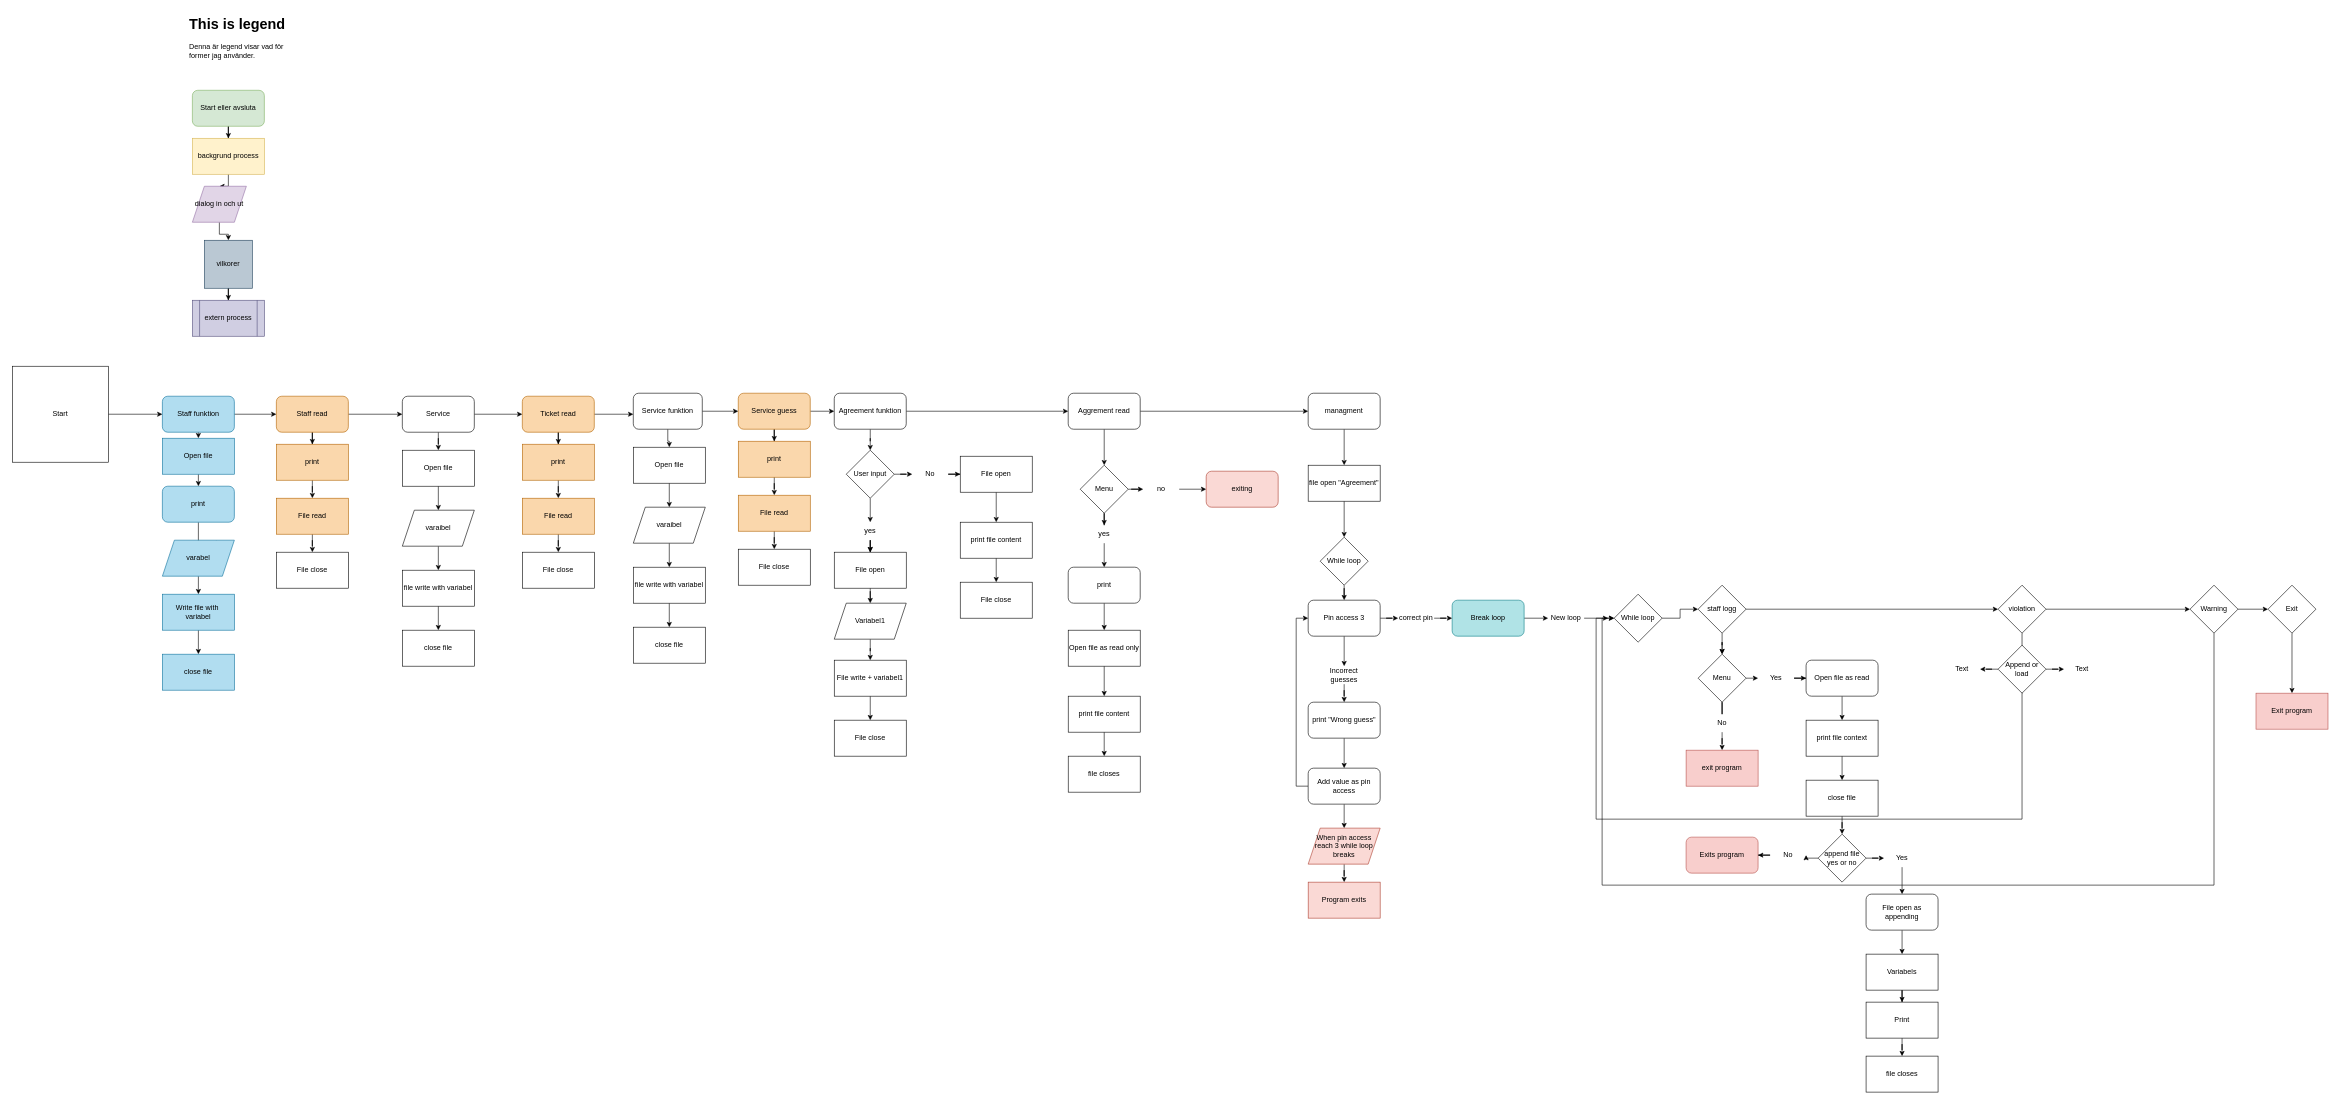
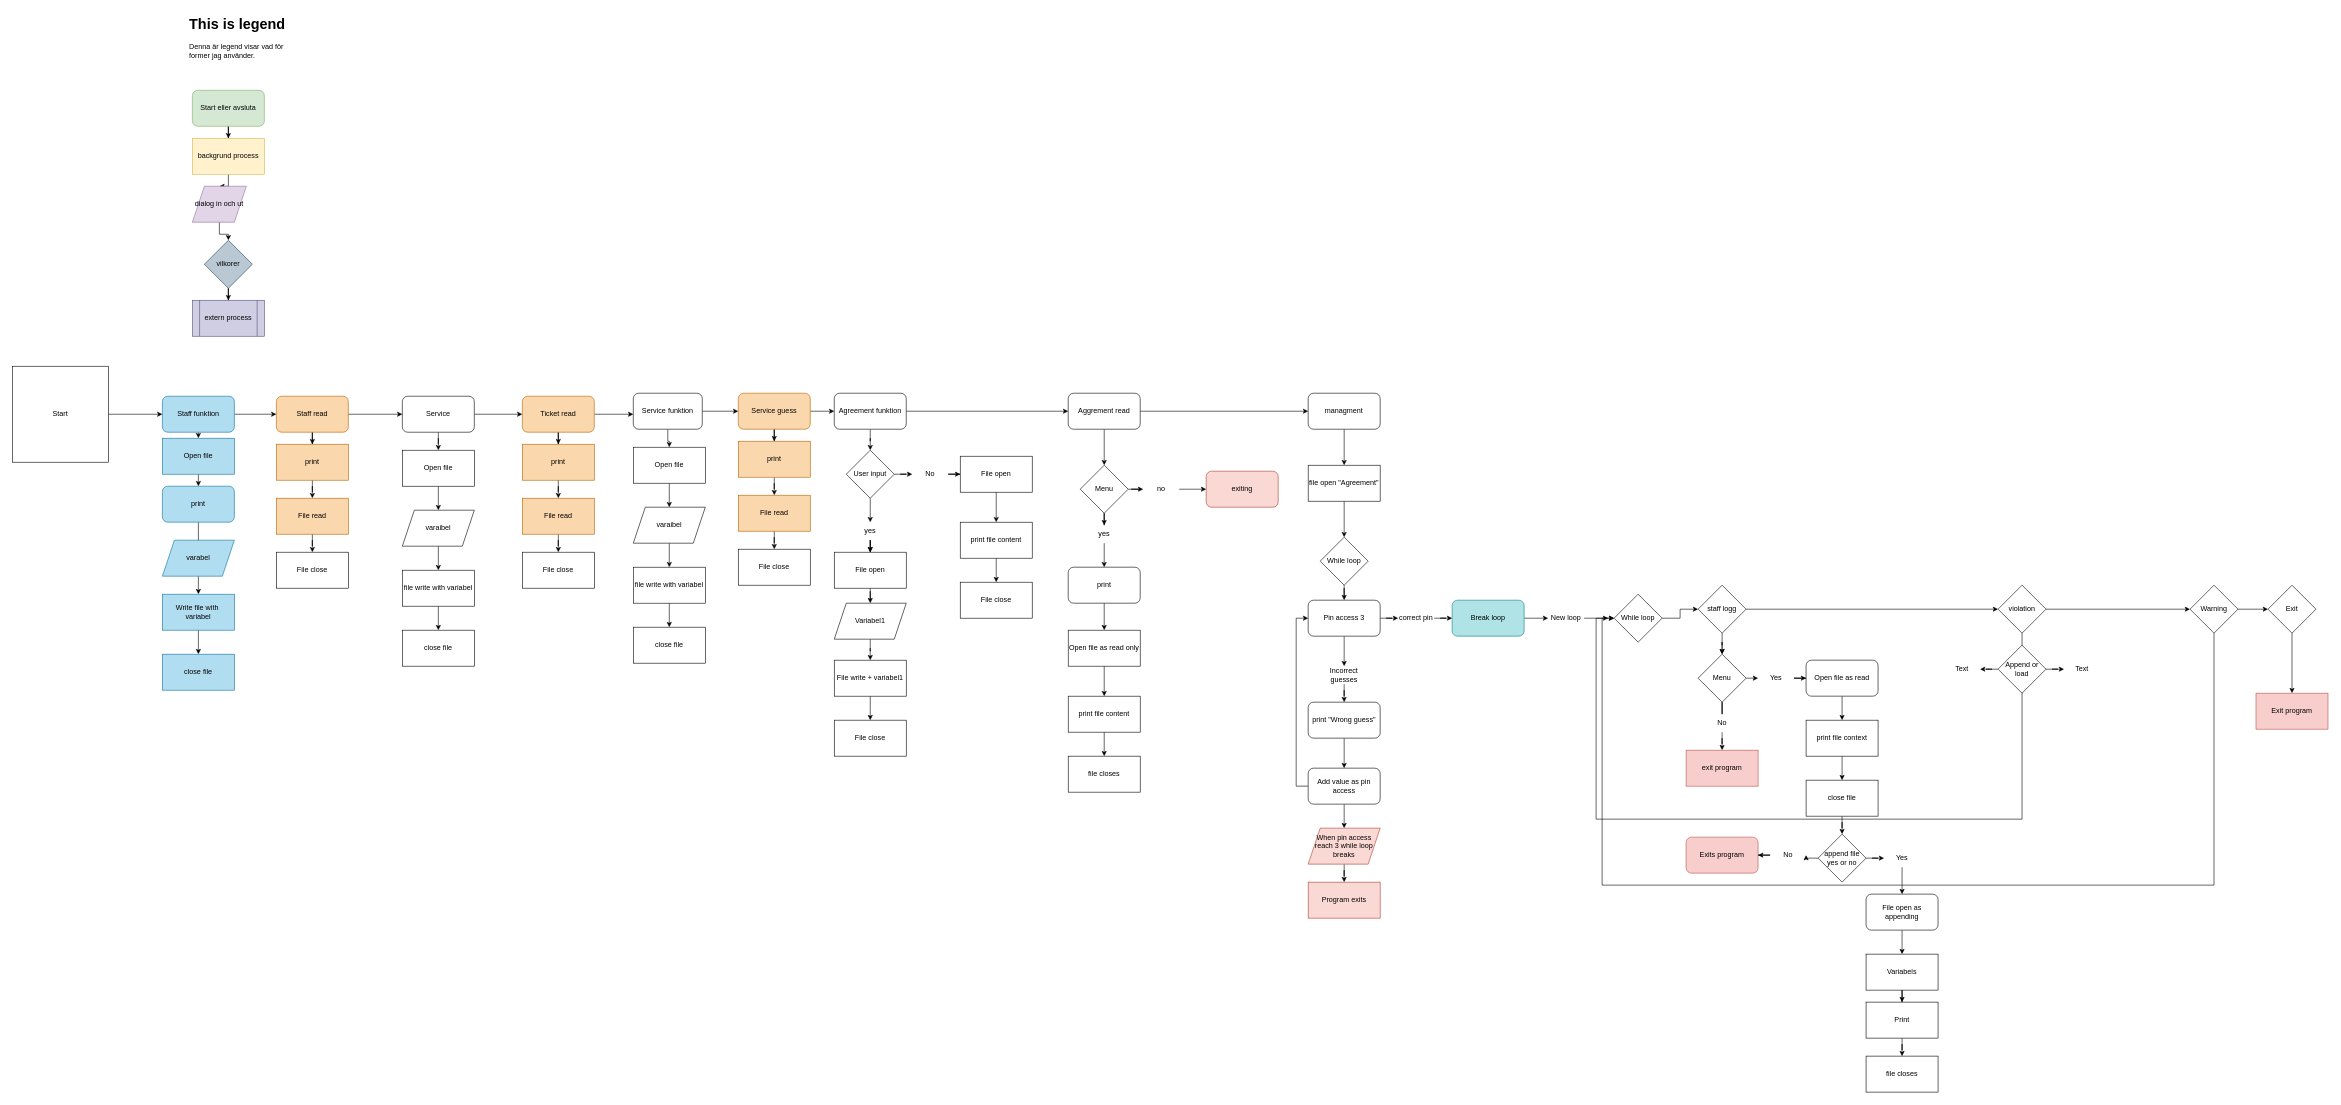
(228, 264) -> (228, 264)
